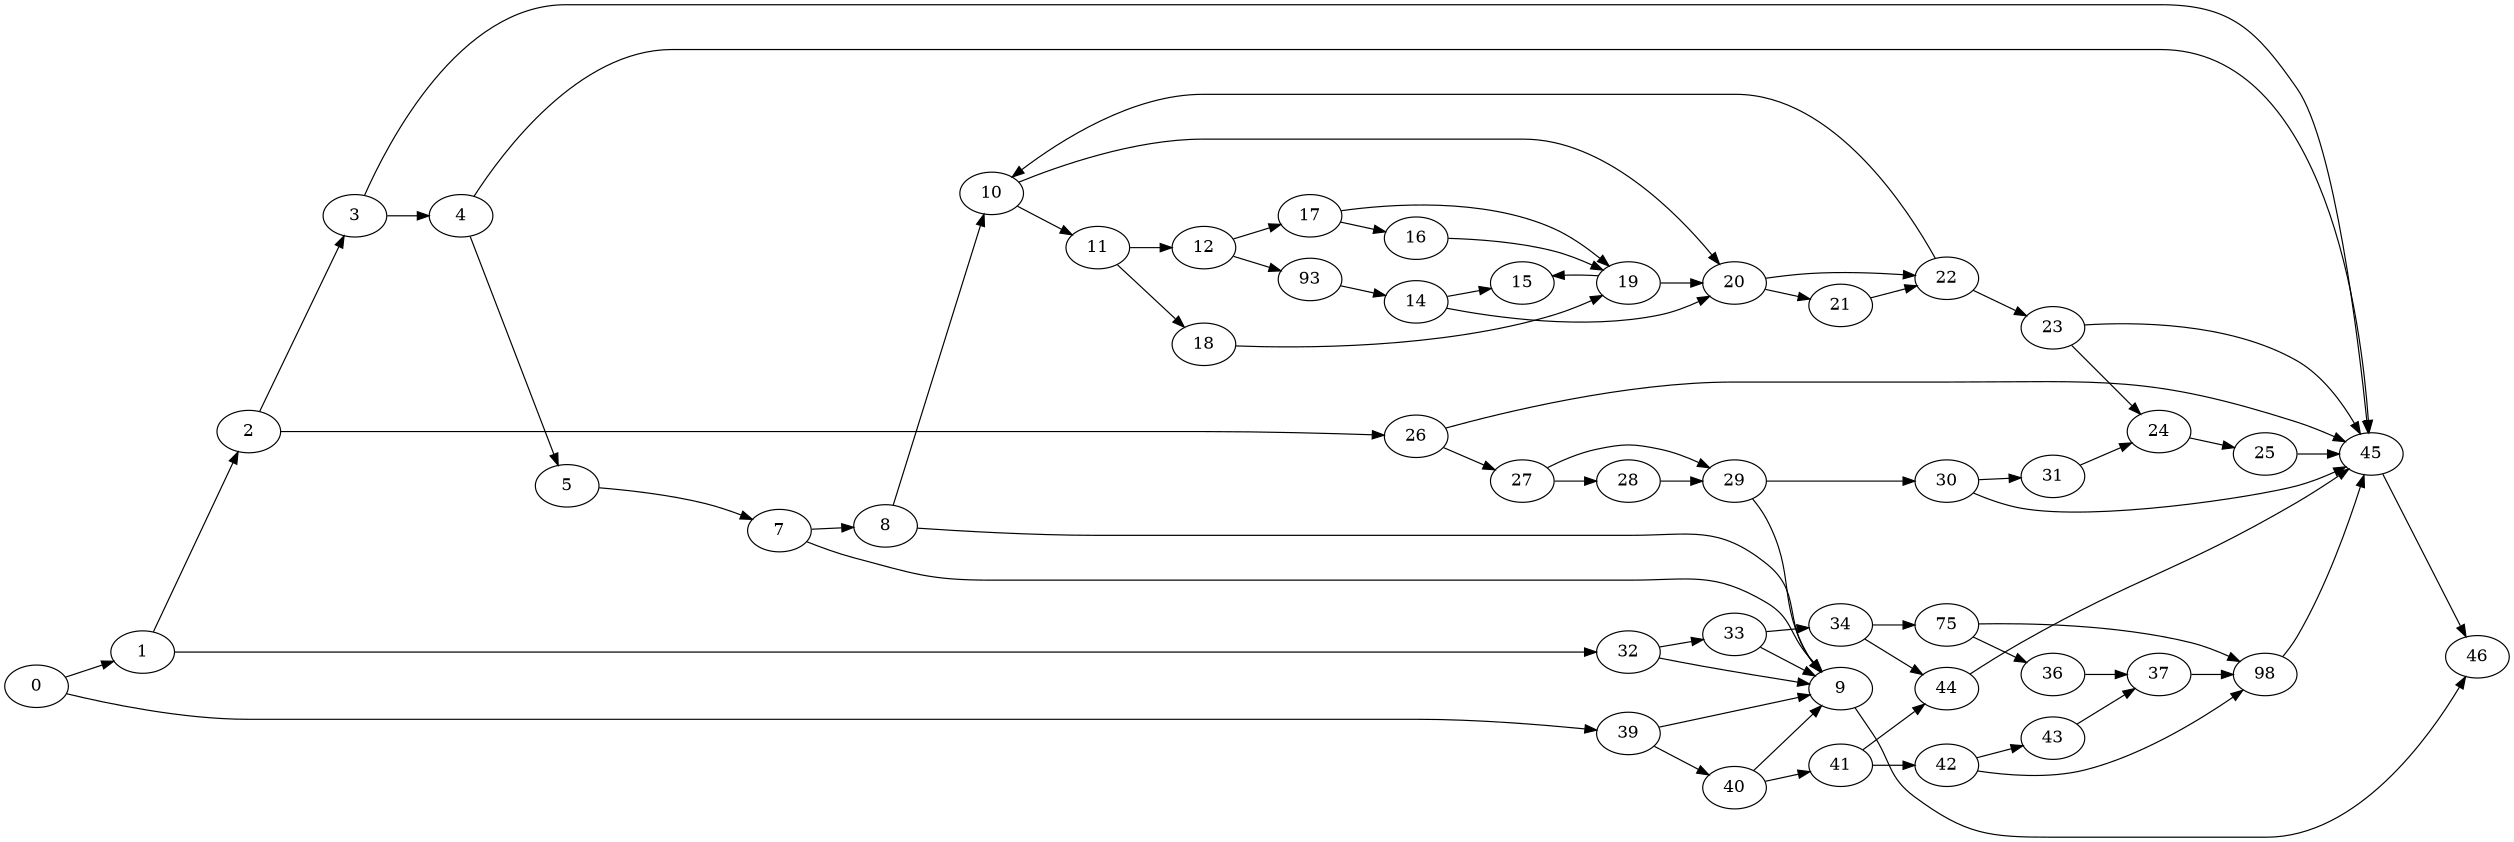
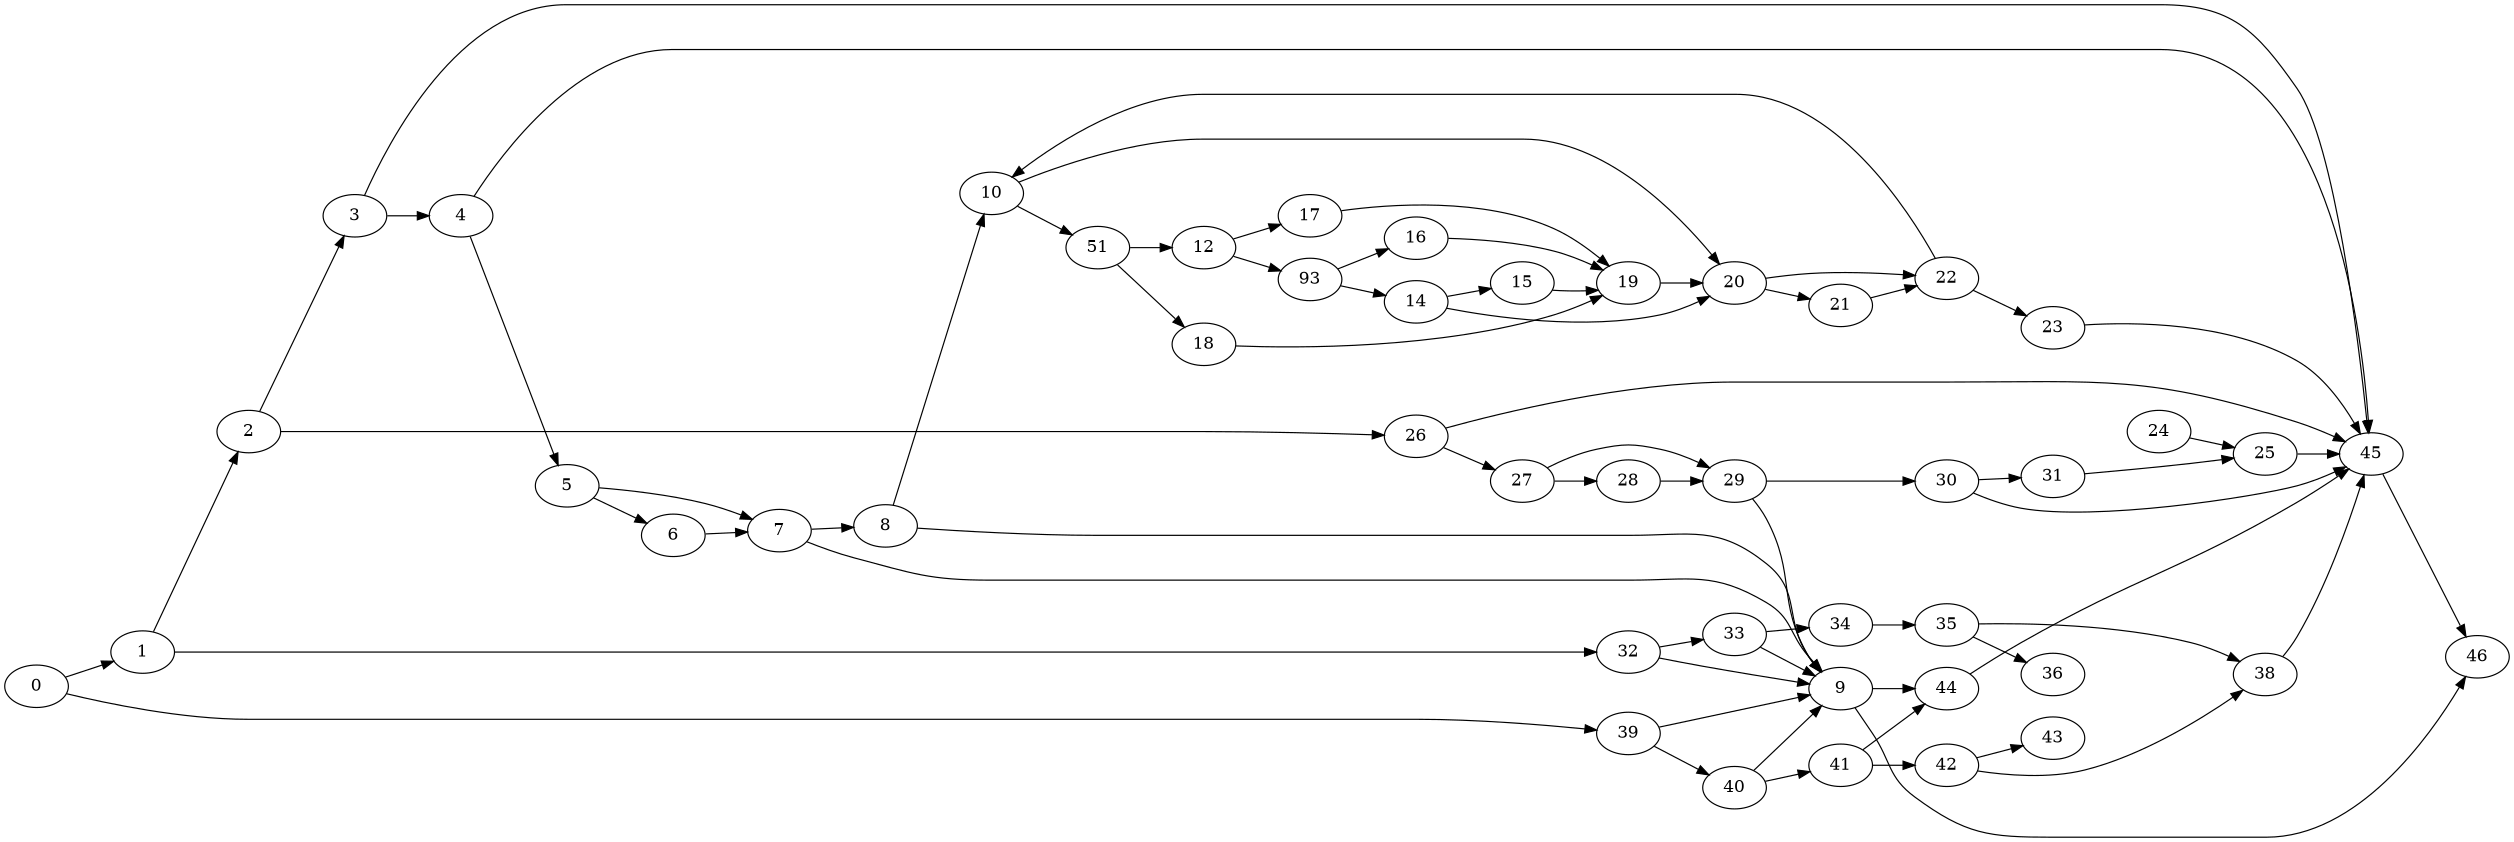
(1357, 226) -> (1358, 261)
(1098, 248) -> (1098, 248)
(1581, 275) -> (1569, 291)
(2102, 375) -> none
(2101, 456) -> (2153, 467)
none -> (673, 535)
(1947, 625) -> (1947, 625)
(1889, 654) -> (1888, 689)
(2159, 674) -> none
(2265, 674) -> (2265, 674)
